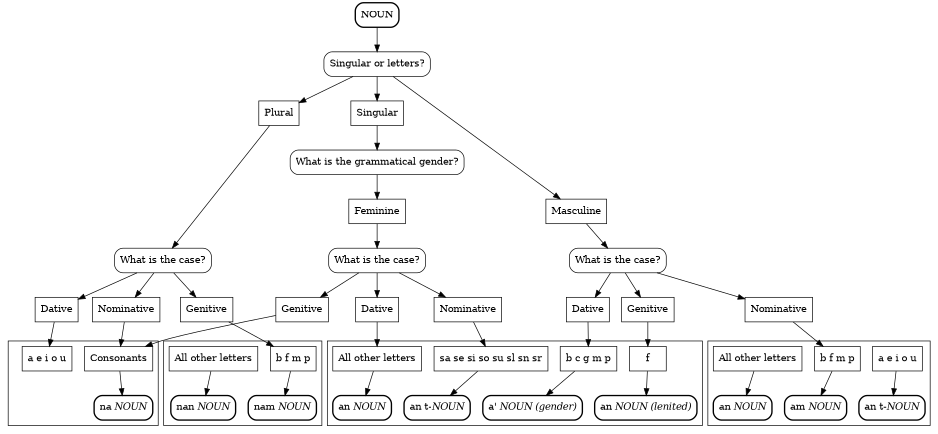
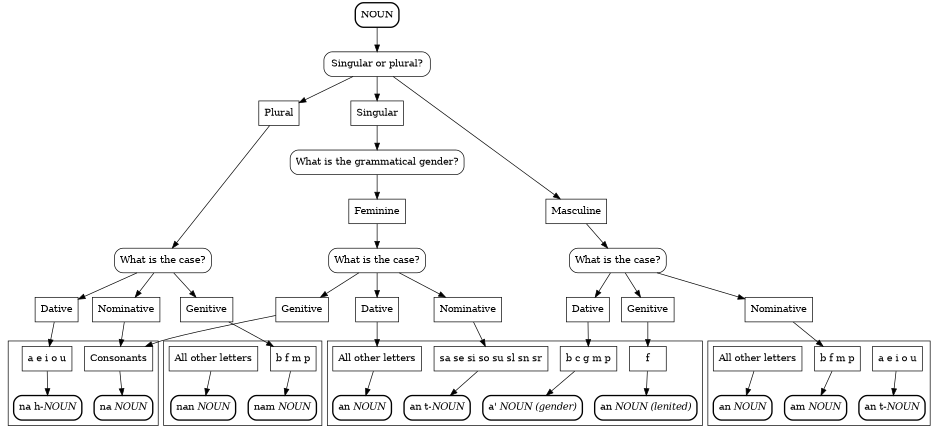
(377, 64) -> (377, 64)
none -> (48, 408)
